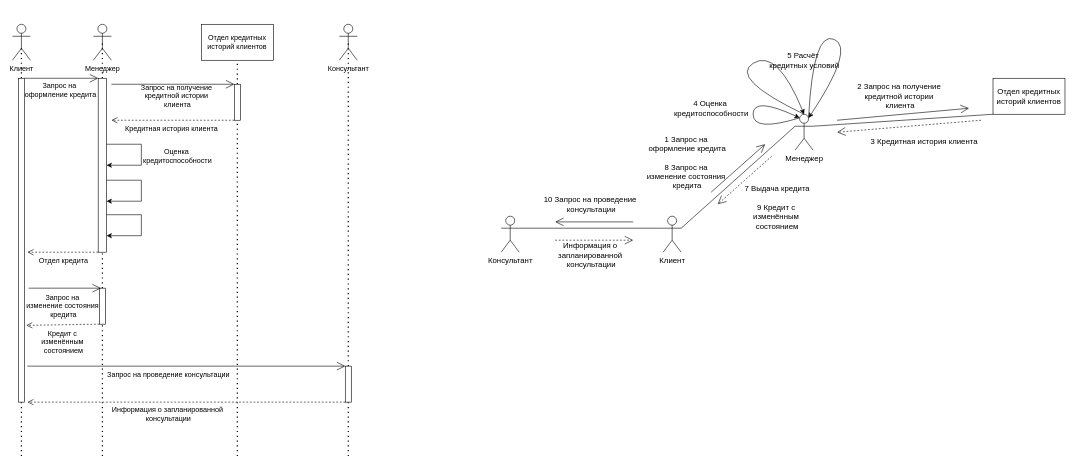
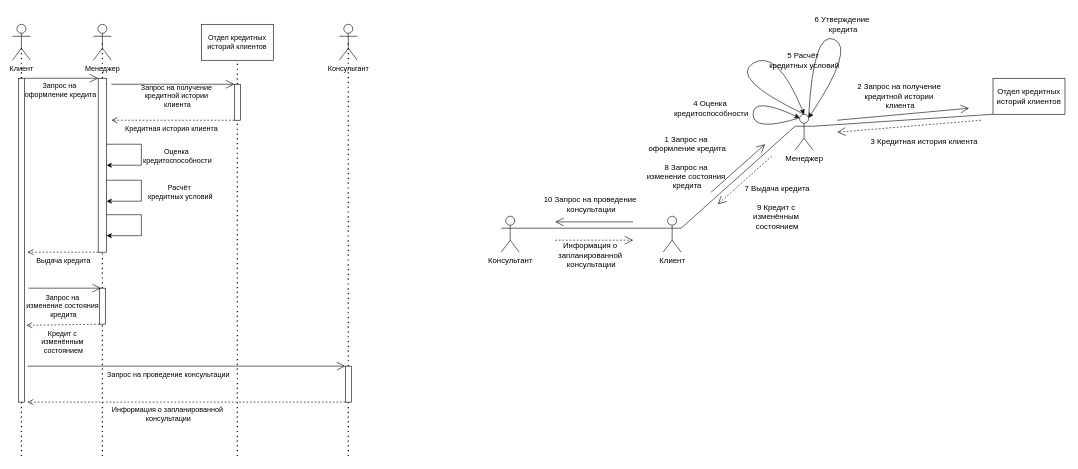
none -> (843, 24)
none -> (180, 192)
(64, 261) -> (64, 261)
